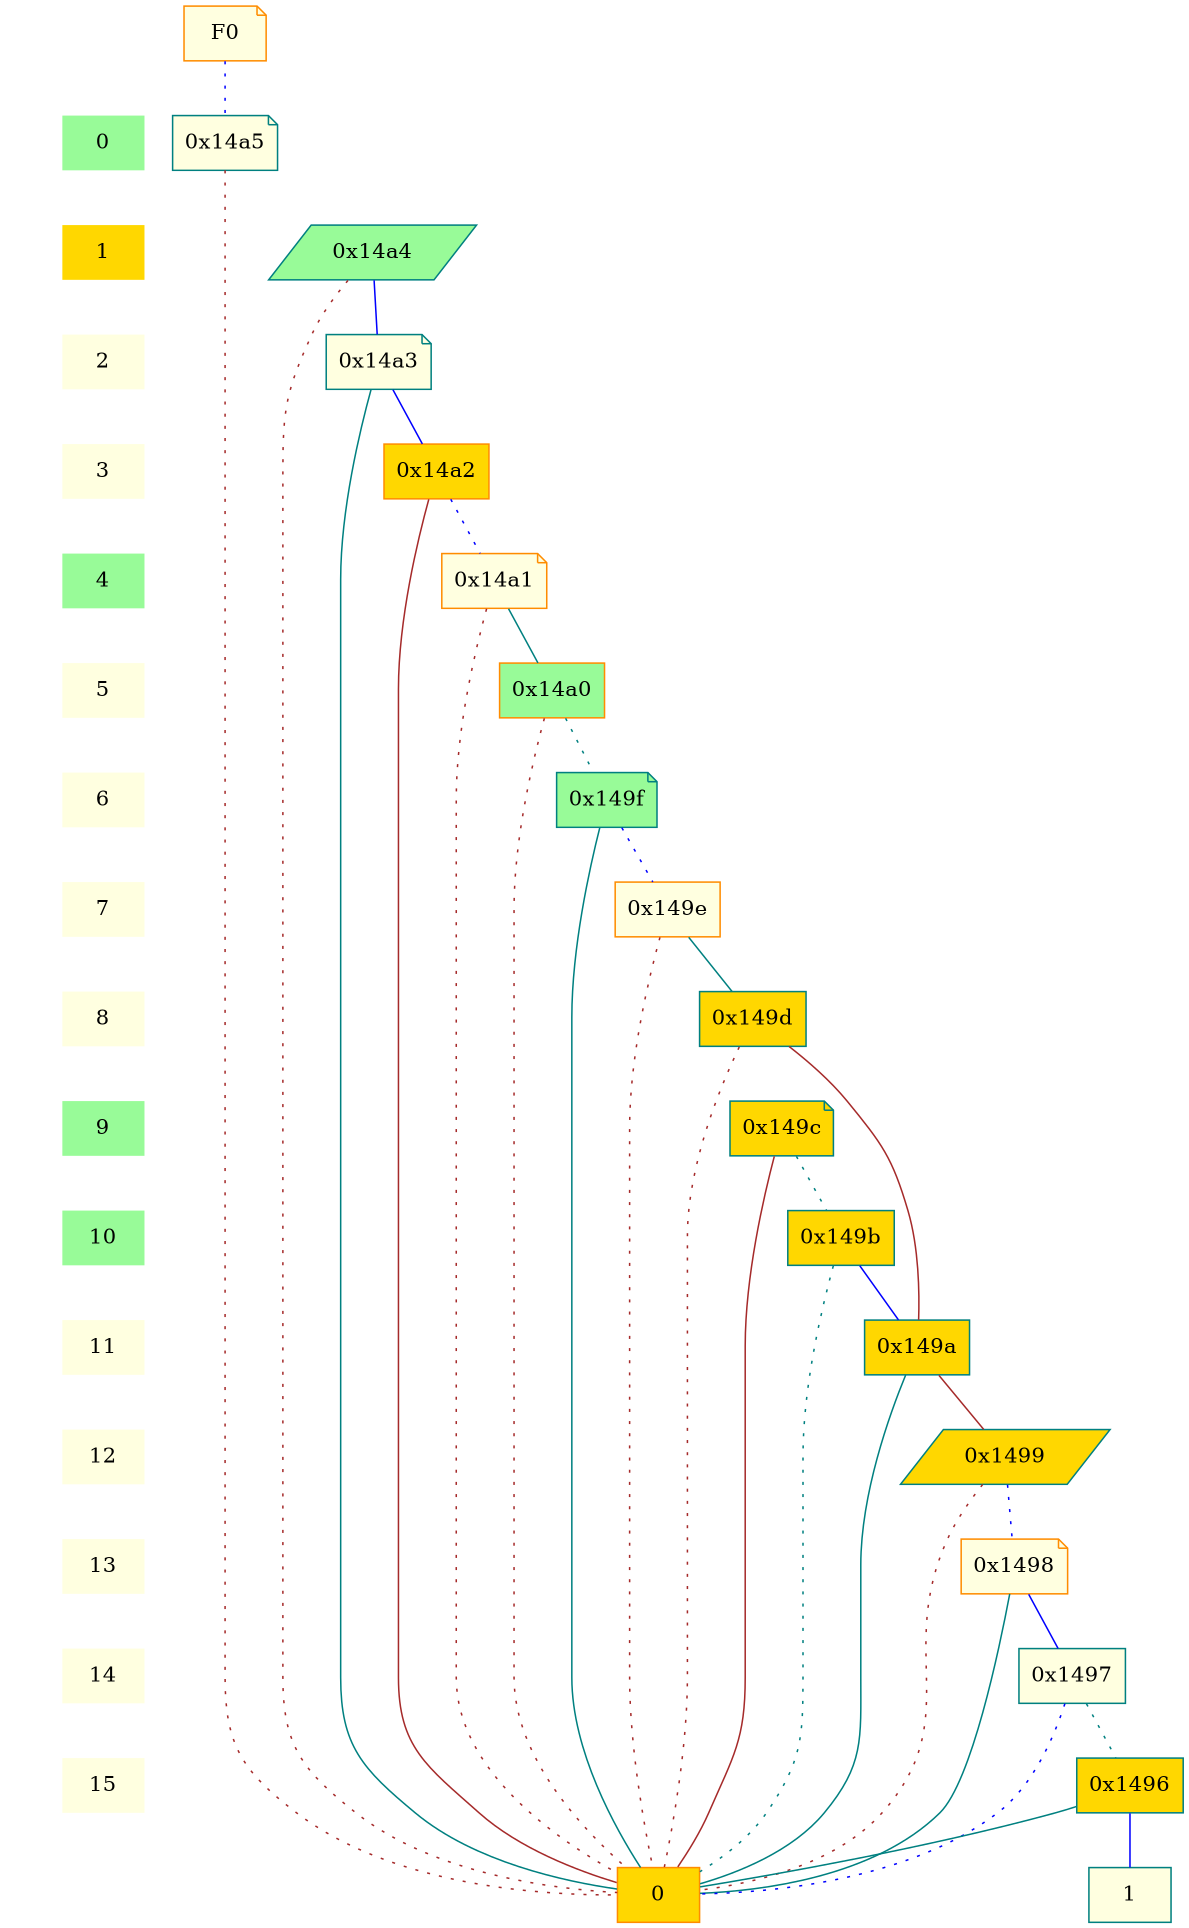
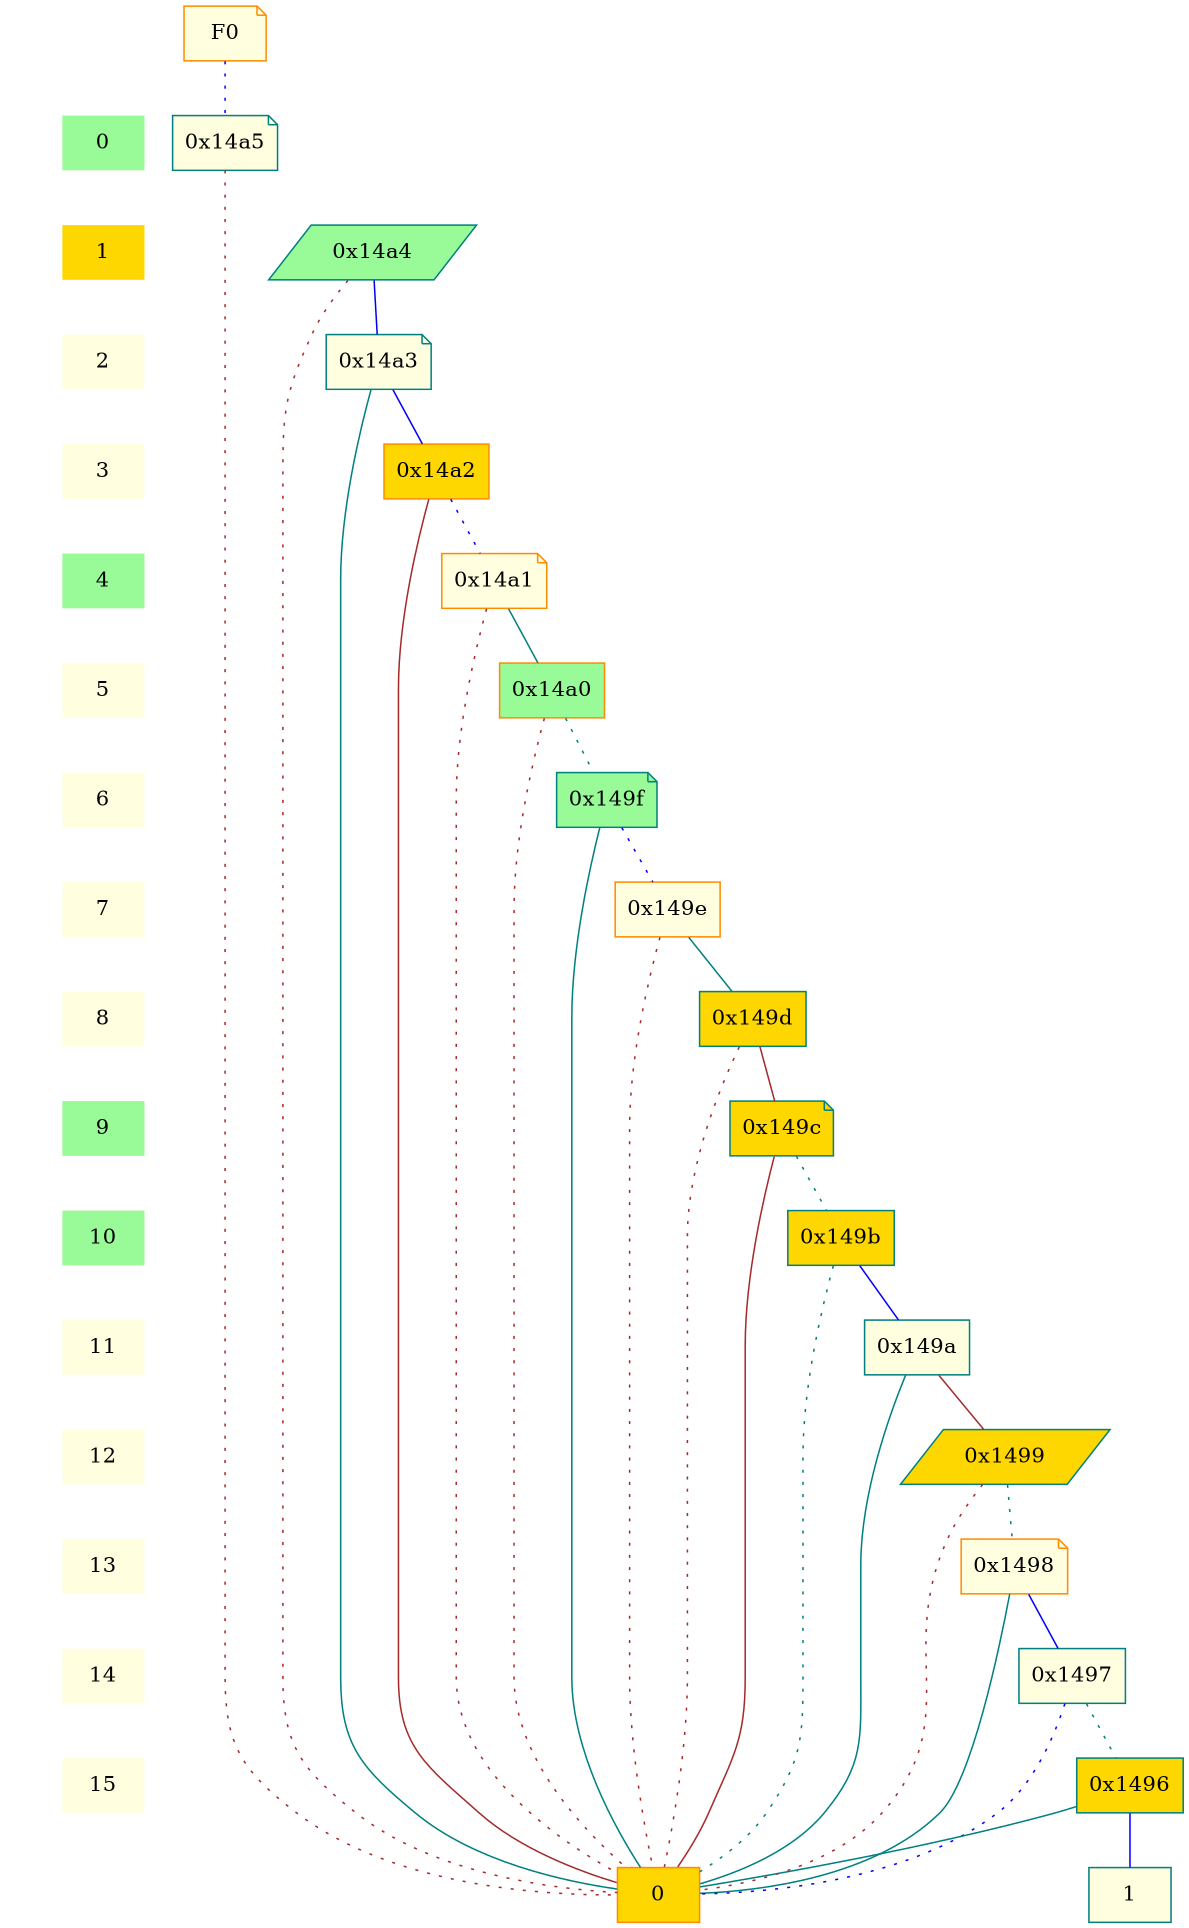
(892, 1165) -> (767, 1074)
(917, 1347) -> (917, 1347)
(1010, 1512) -> (1010, 1512)
